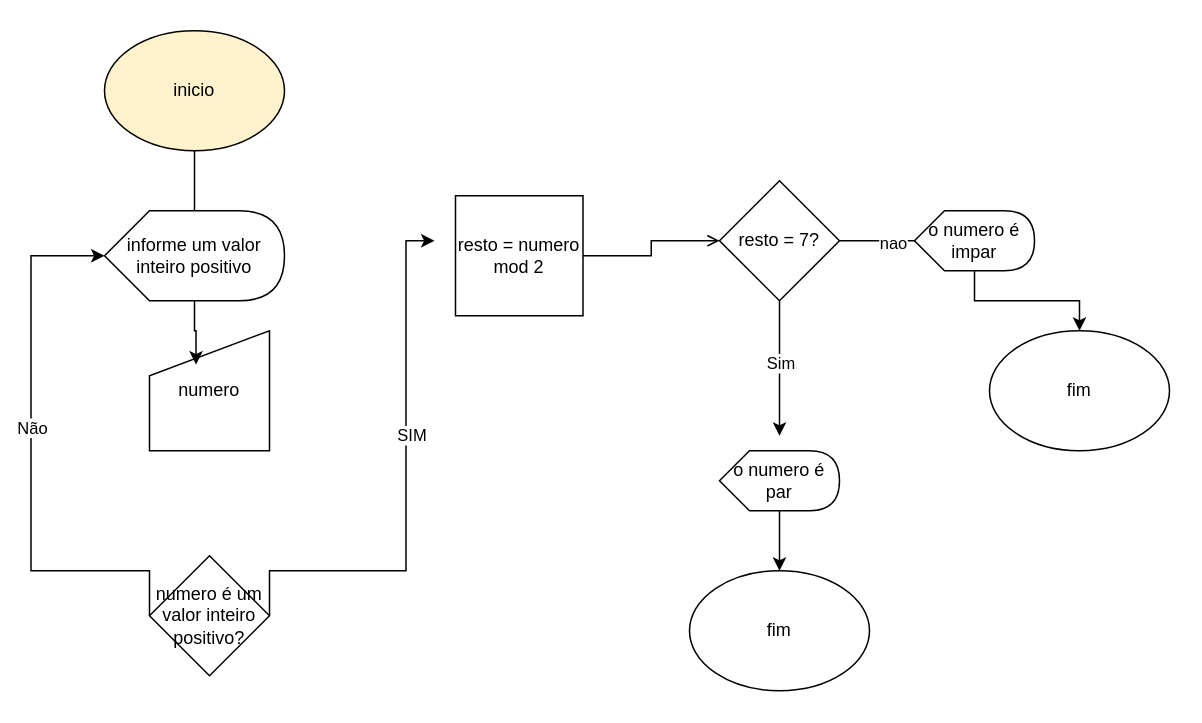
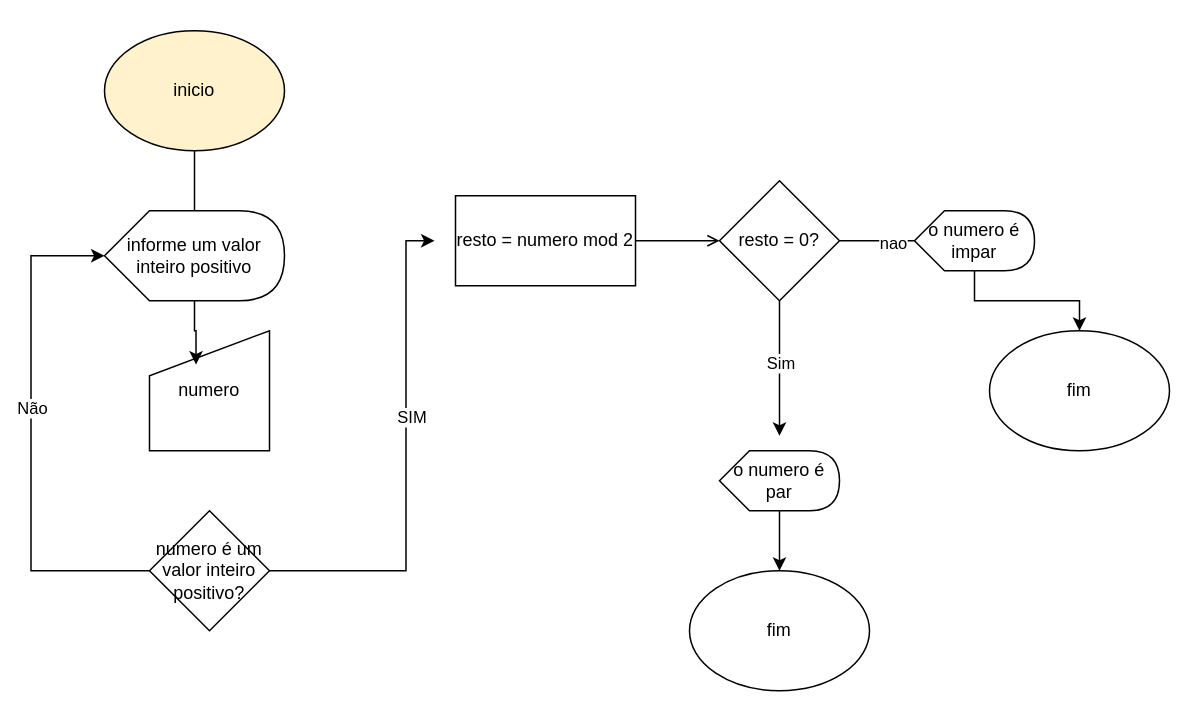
(779, 241) -> (779, 241)
(519, 256) -> (545, 241)
(209, 616) -> (209, 571)
